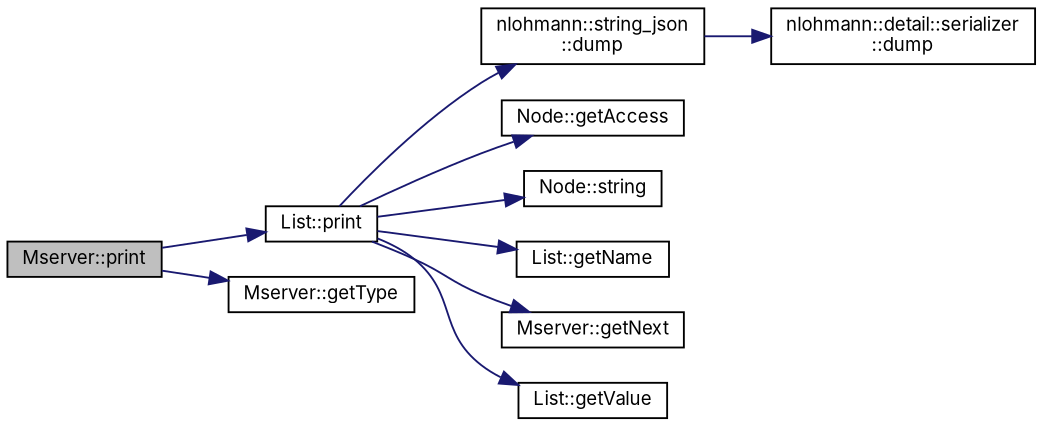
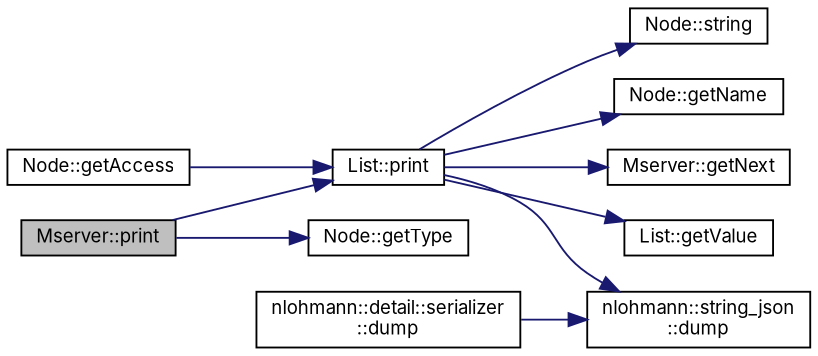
(728, 36) -> (545, 320)
(436, 172) -> (252, 167)
(593, 259) -> (699, 97)
(321, 295) -> (388, 238)
